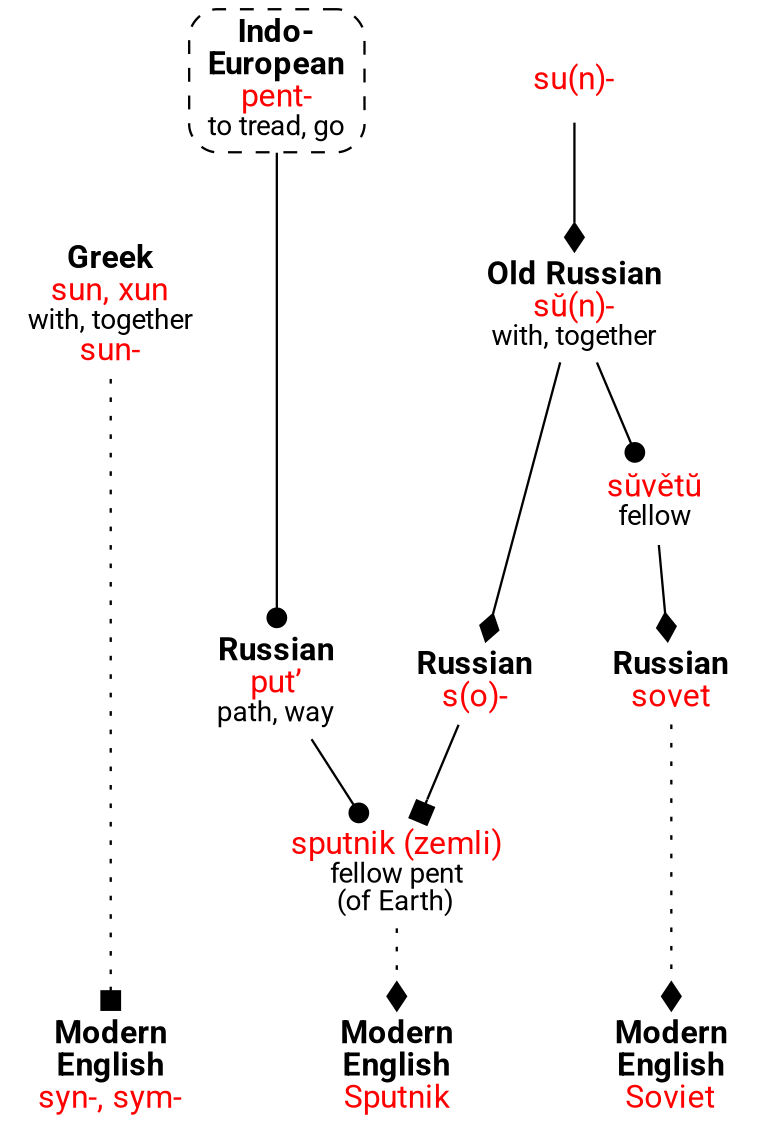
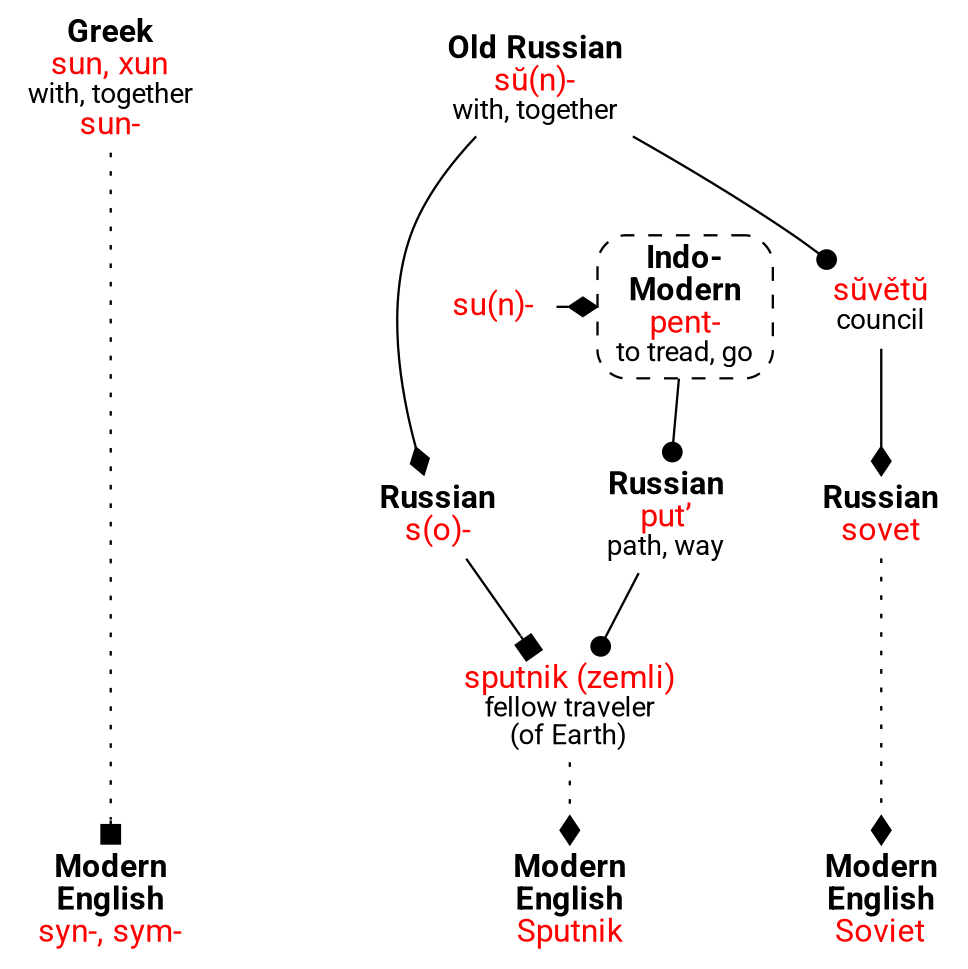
(277, 65) -> (685, 291)
(574, 173) -> (562, 307)
(655, 517) -> (881, 321)
(397, 874) -> (570, 708)
